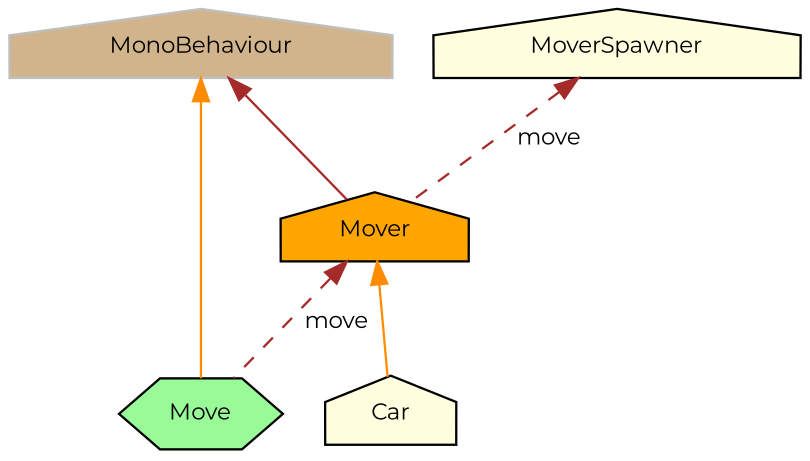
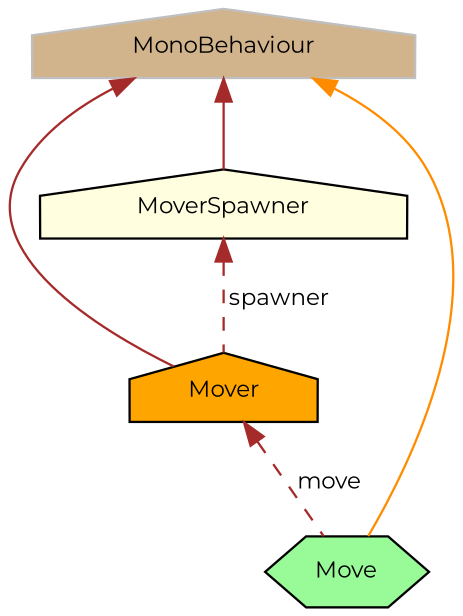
none -> (224, 136)
(547, 139) -> (276, 299)
(391, 414) -> none
